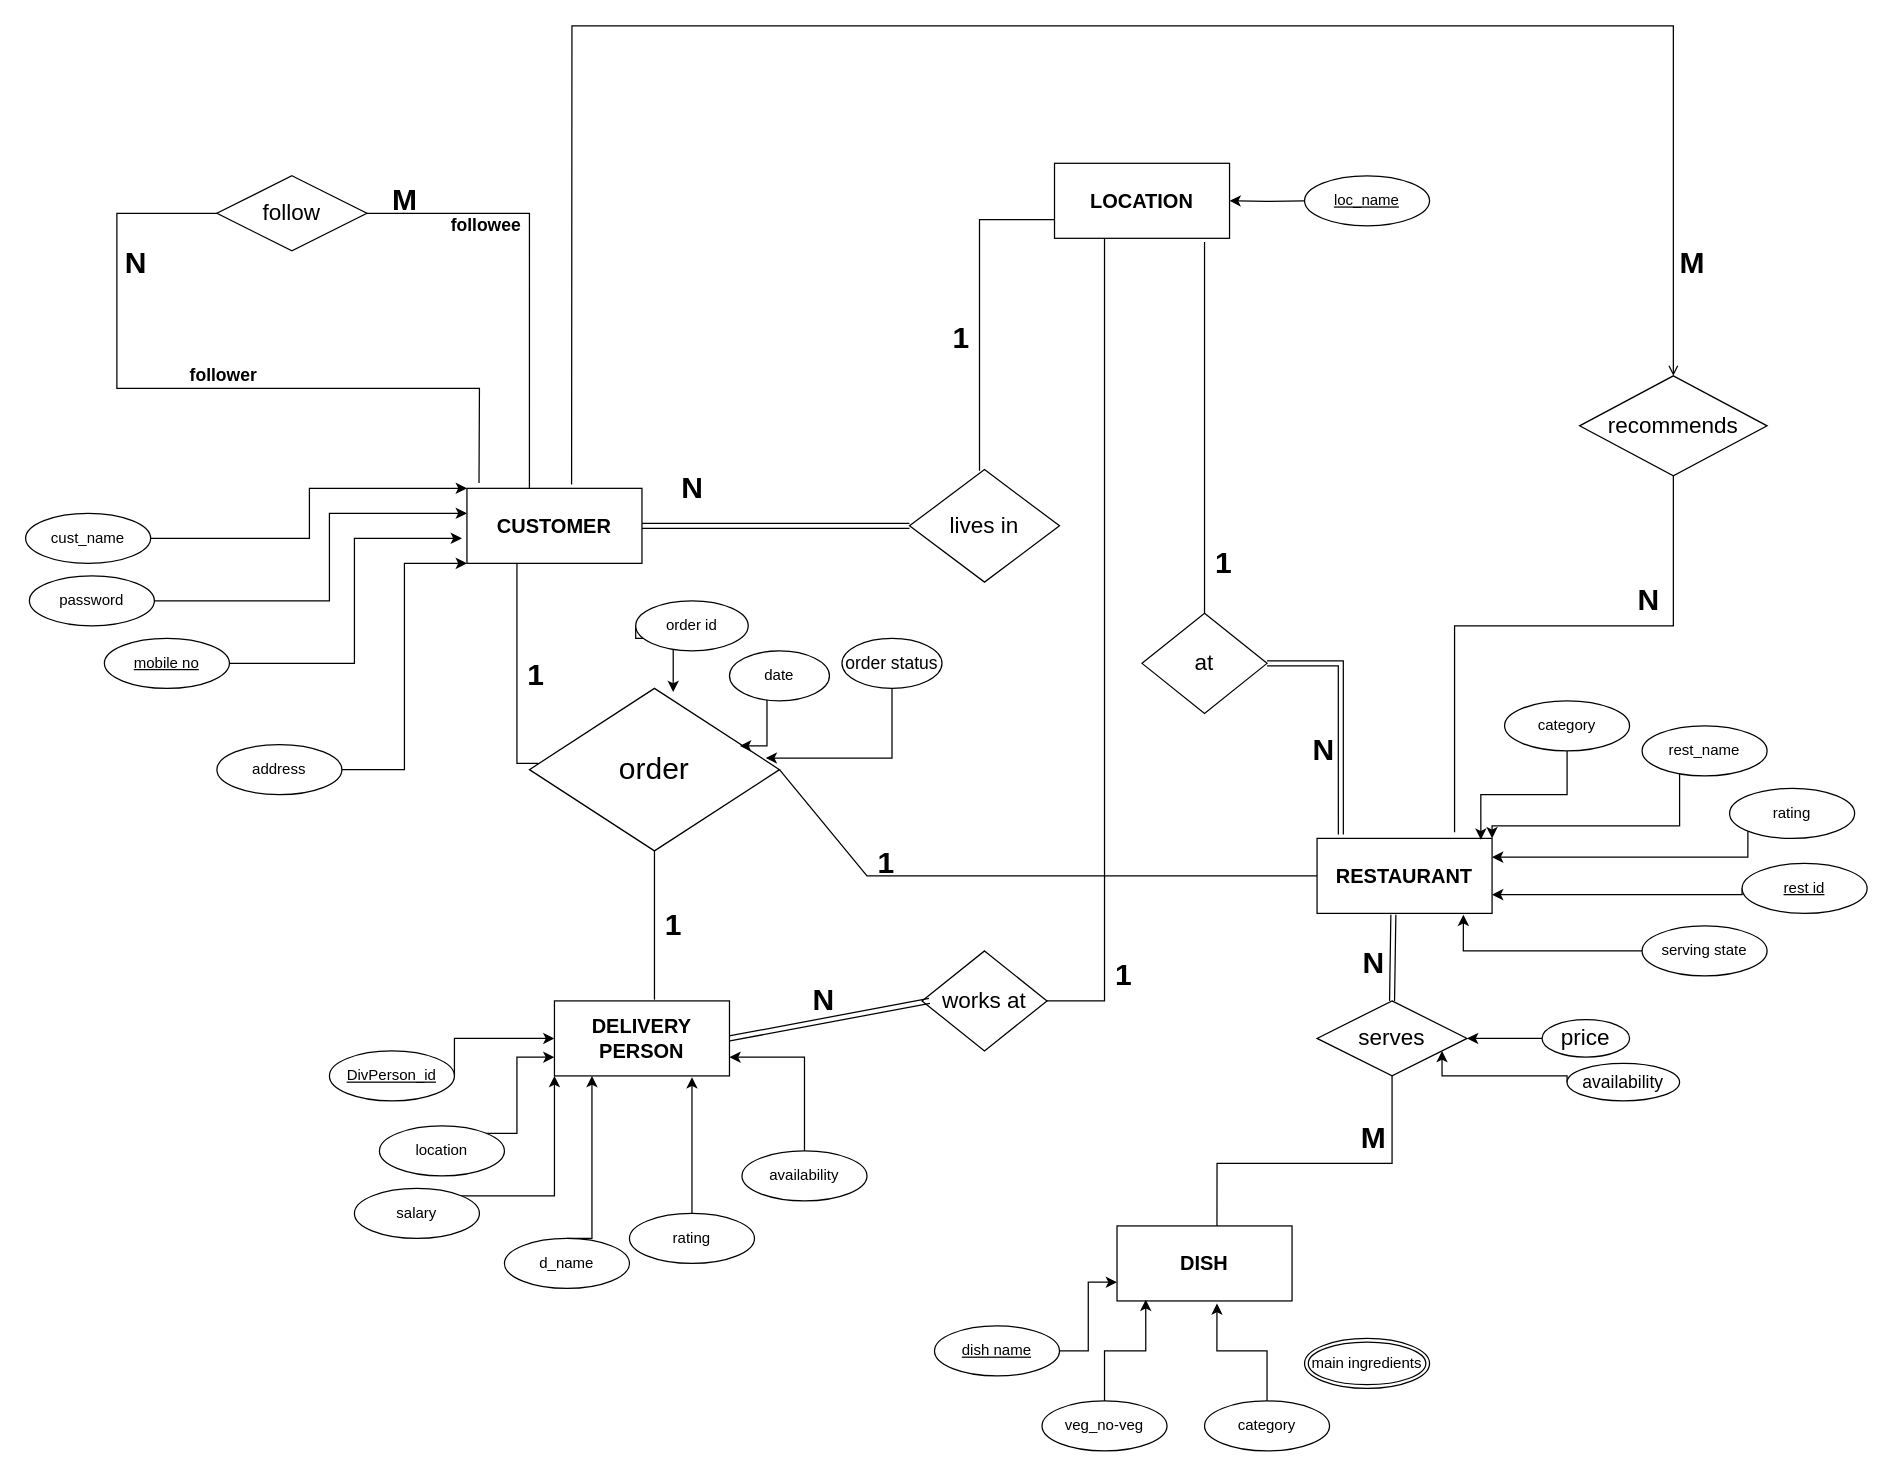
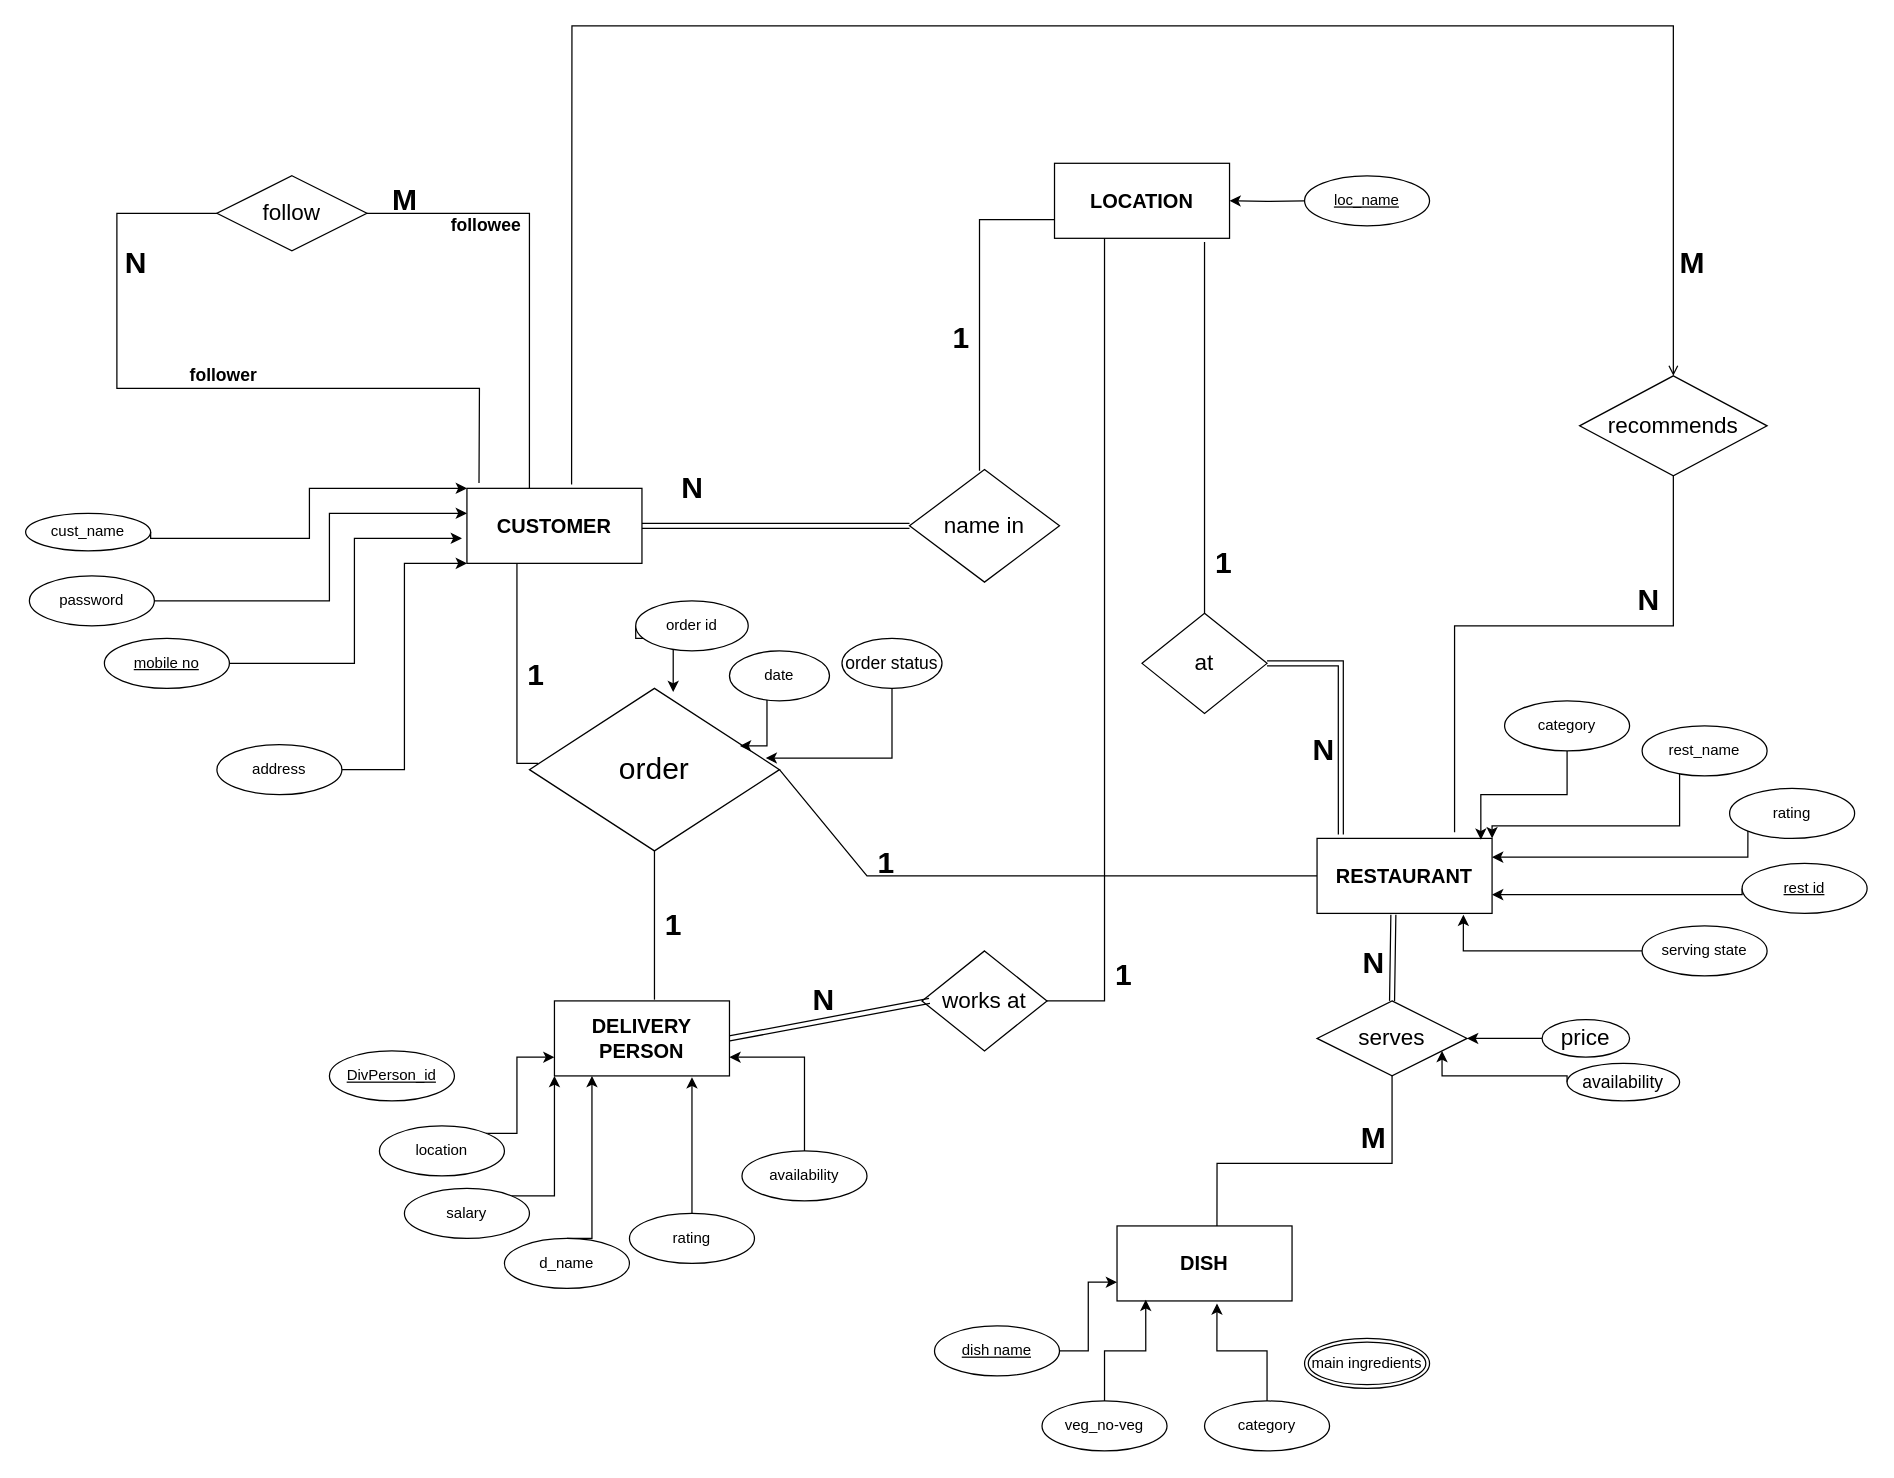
(984, 526) -> (984, 526)
(88, 538) -> (88, 532)
(482, 1038) -> none
(417, 1213) -> (467, 1213)
